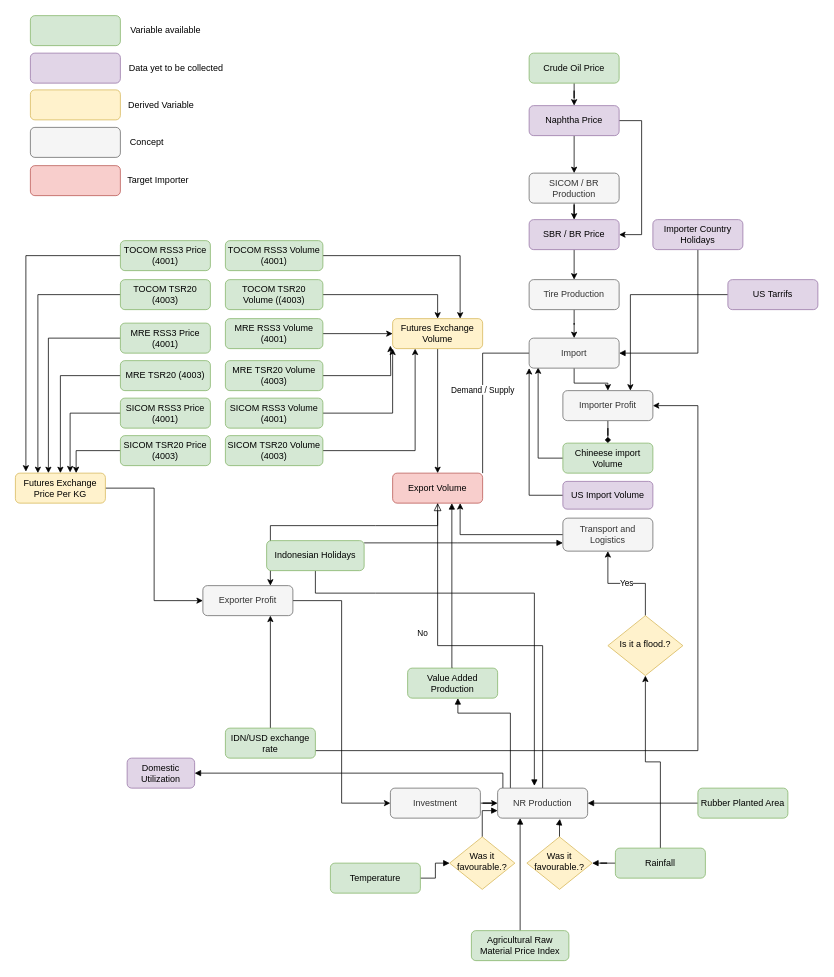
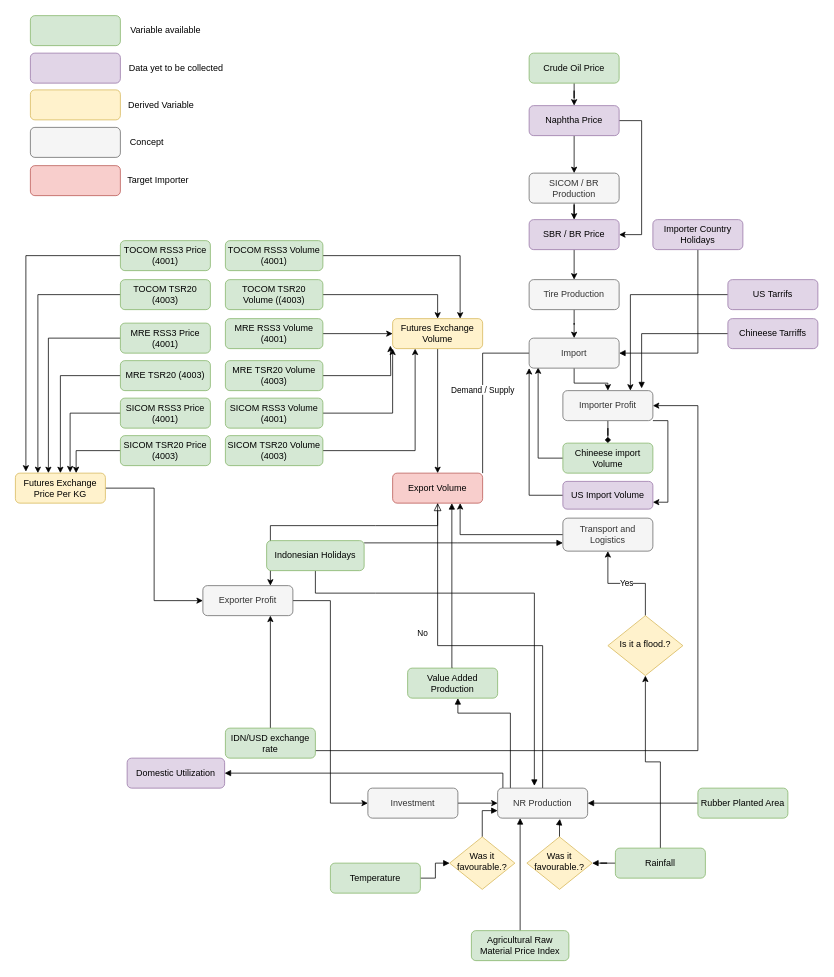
none -> (661, 333)
none -> (773, 333)
none -> (662, 420)
(161, 773) -> (176, 773)
(435, 803) -> (413, 803)
